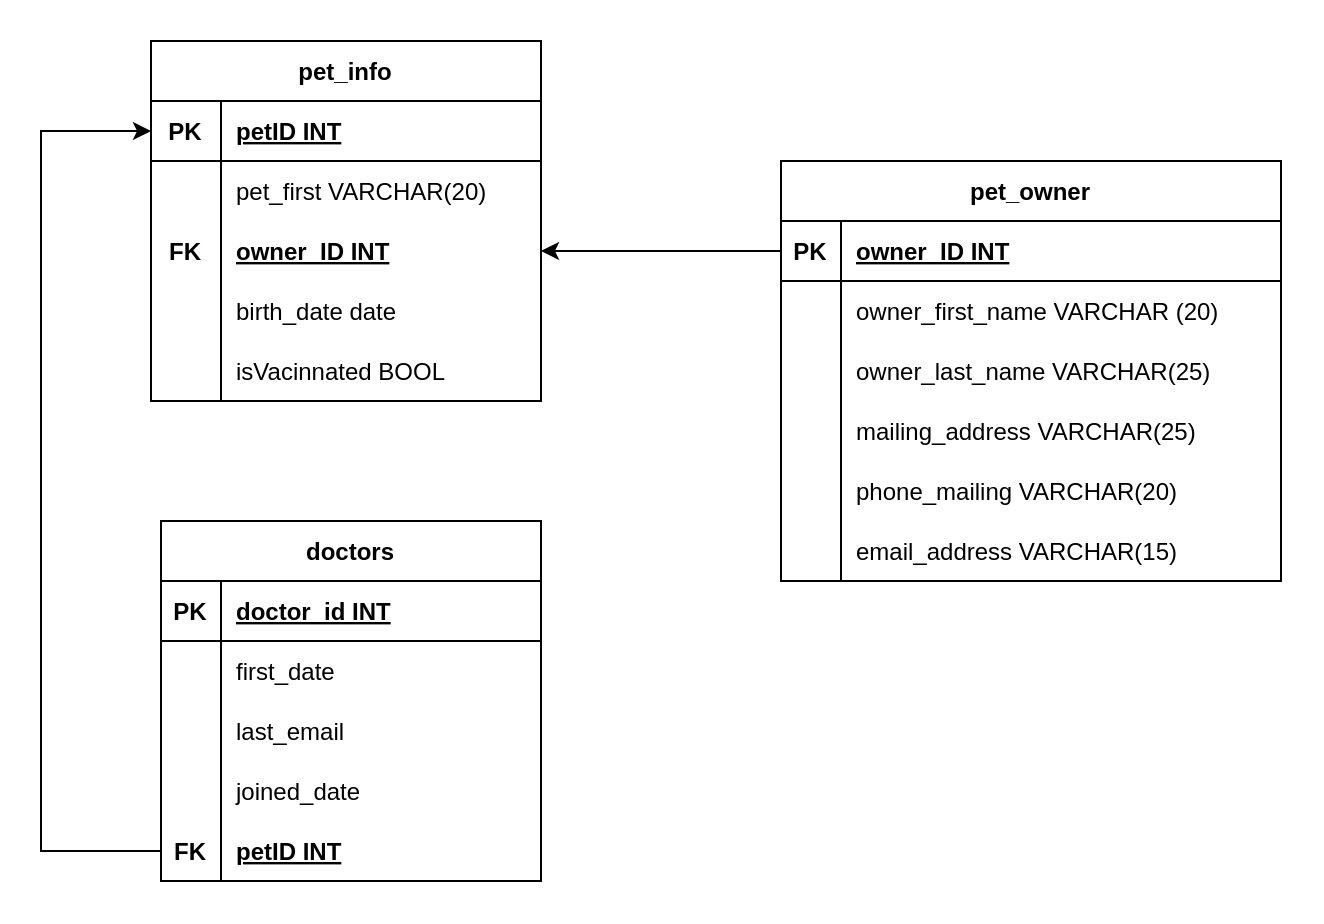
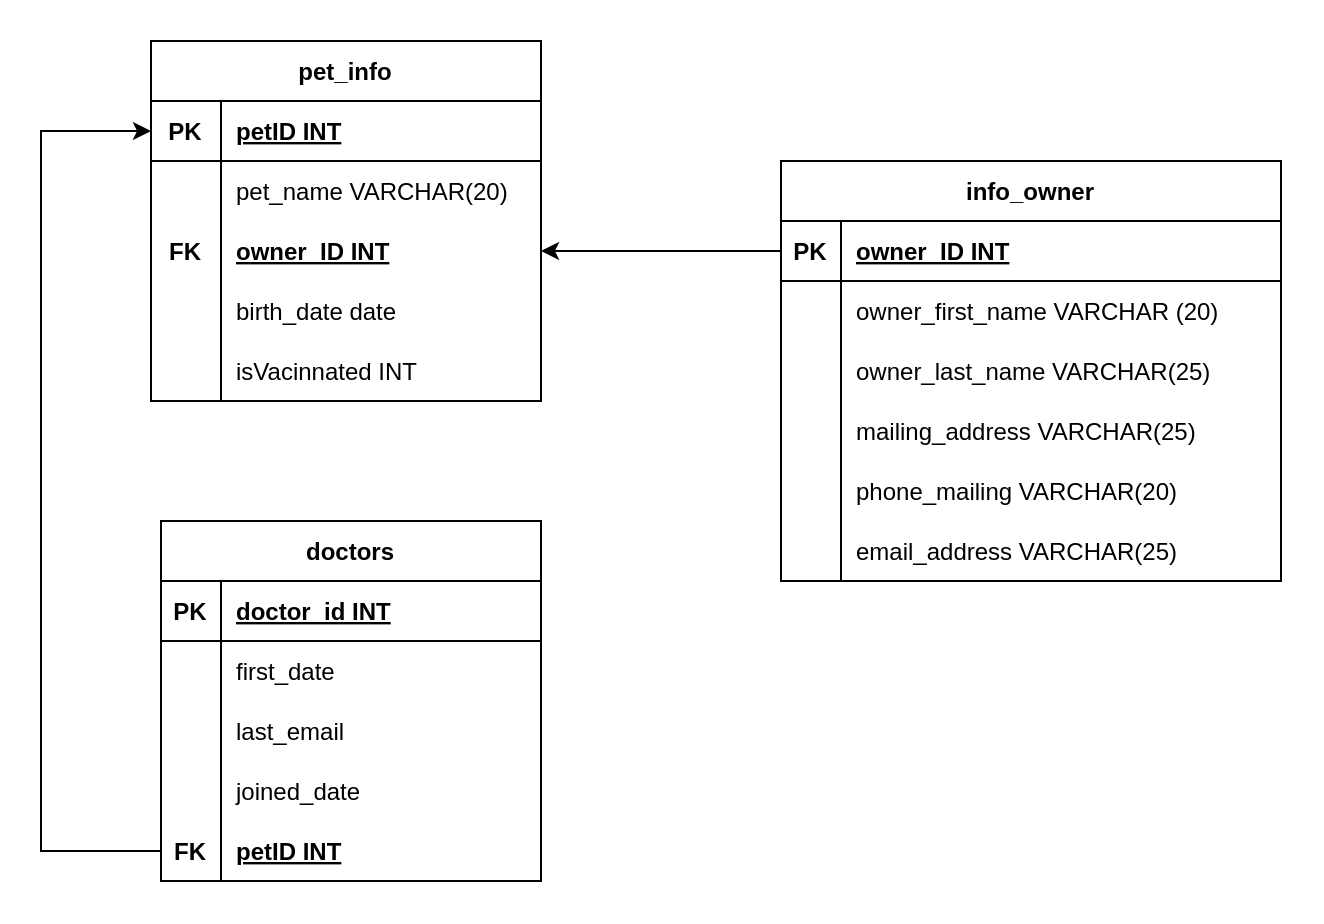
(371, 192) -> (367, 192)
(1030, 192) -> (1030, 192)
(341, 372) -> (334, 372)
(1015, 552) -> (1015, 552)
